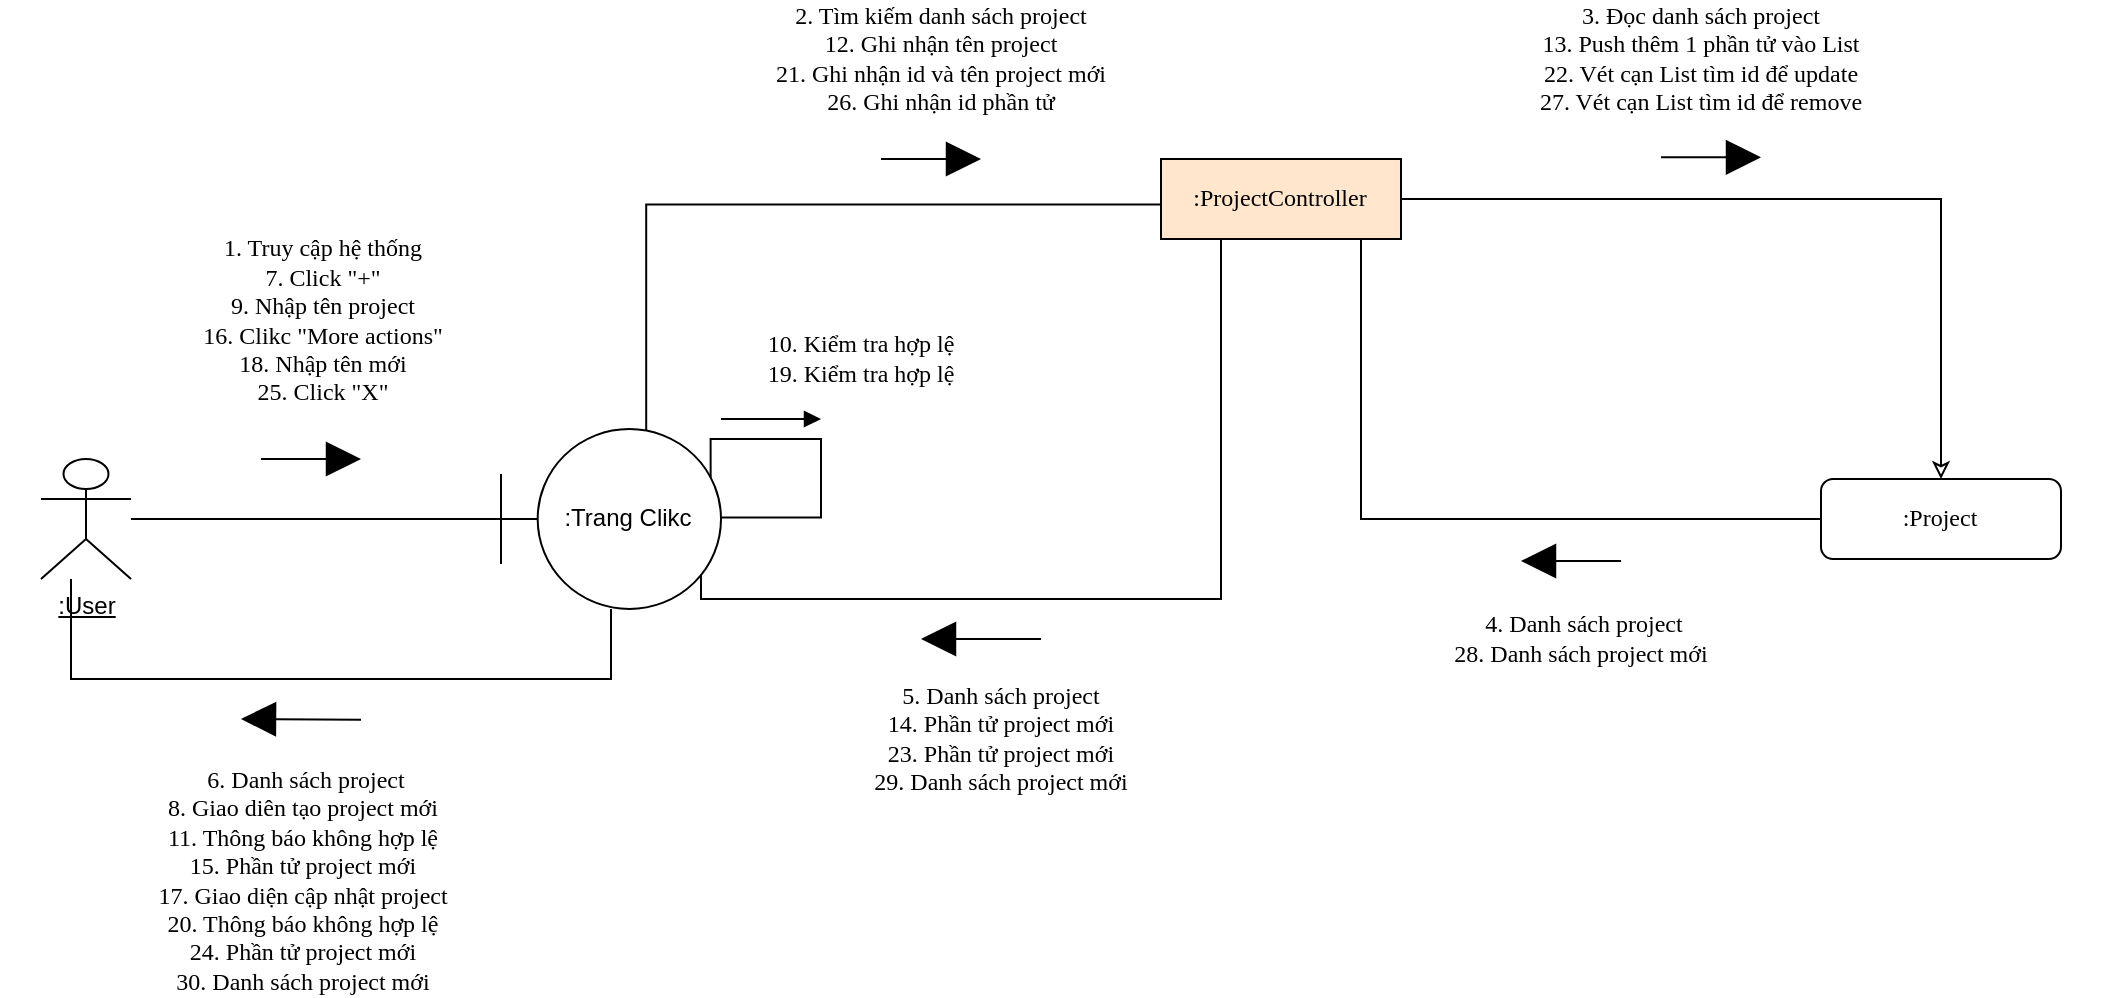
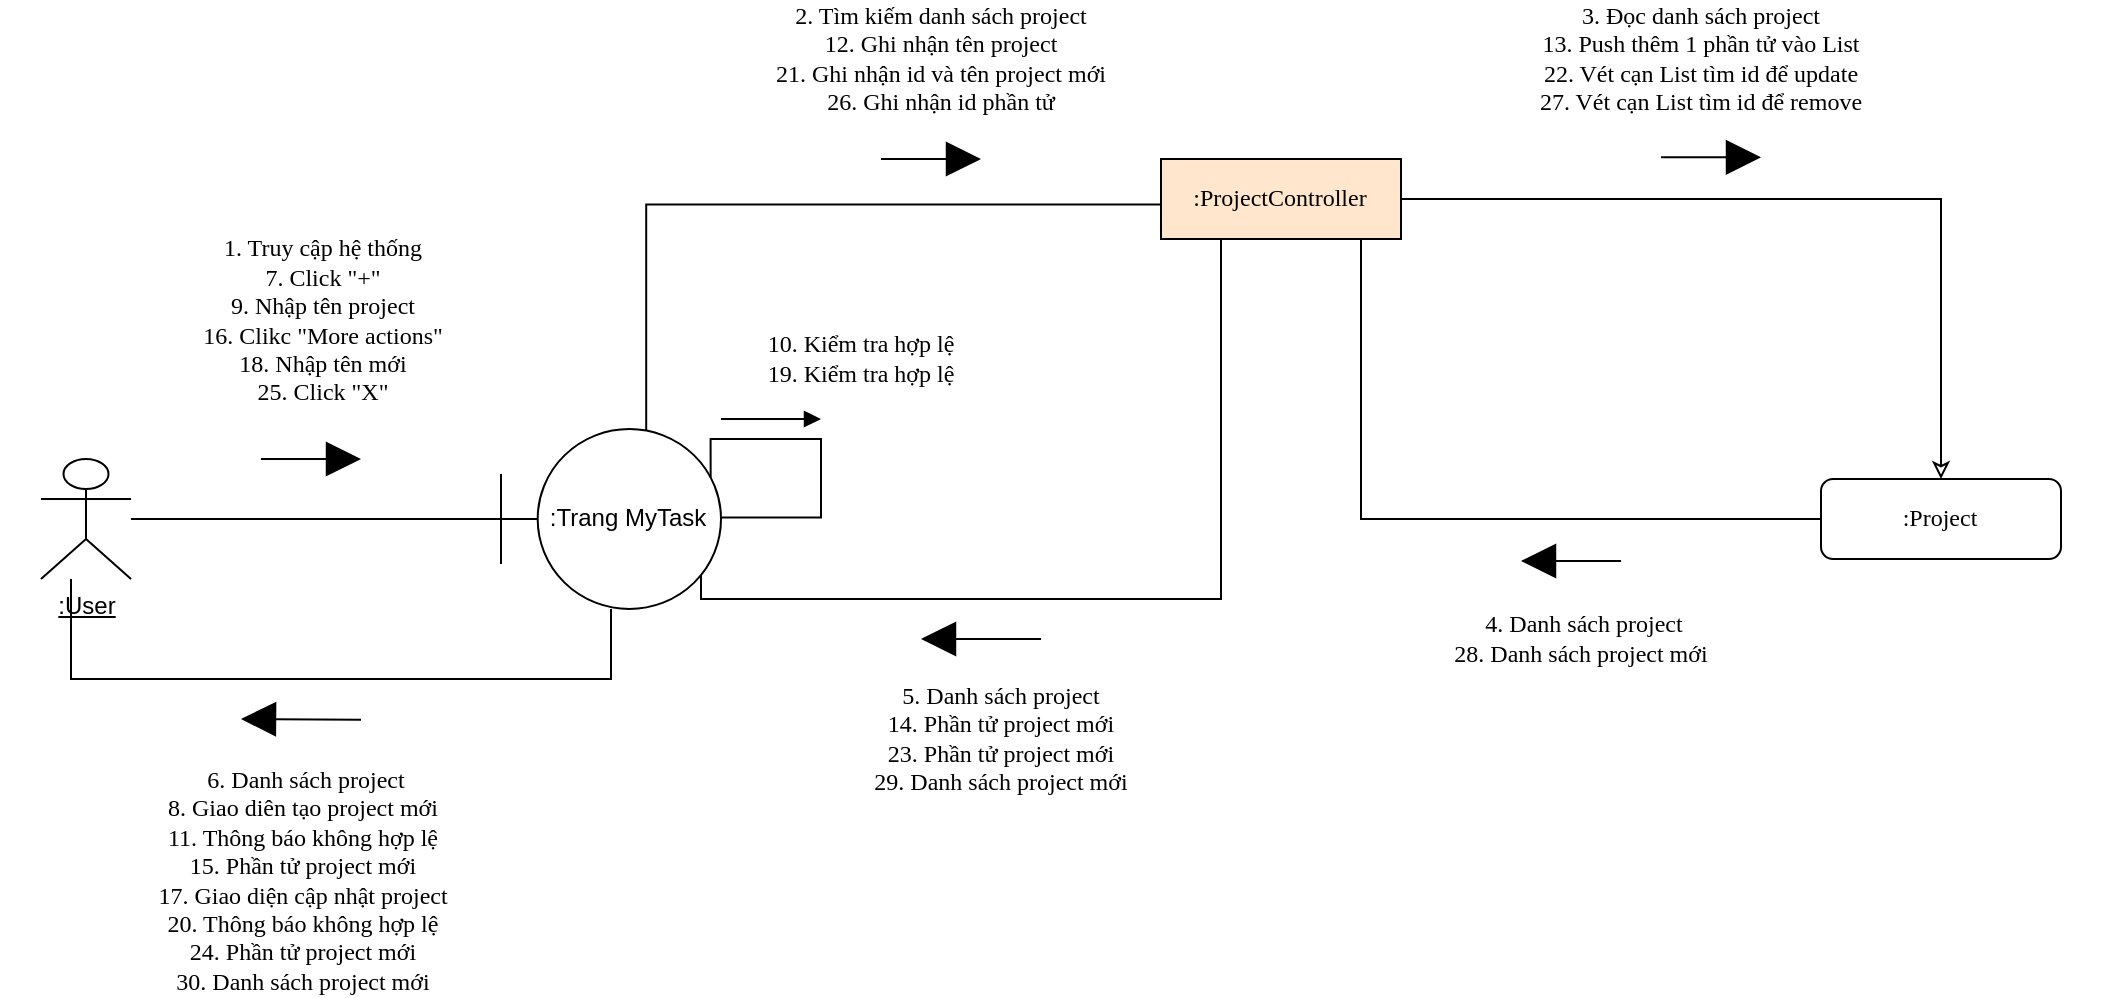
(629, 519) -> (629, 519)
